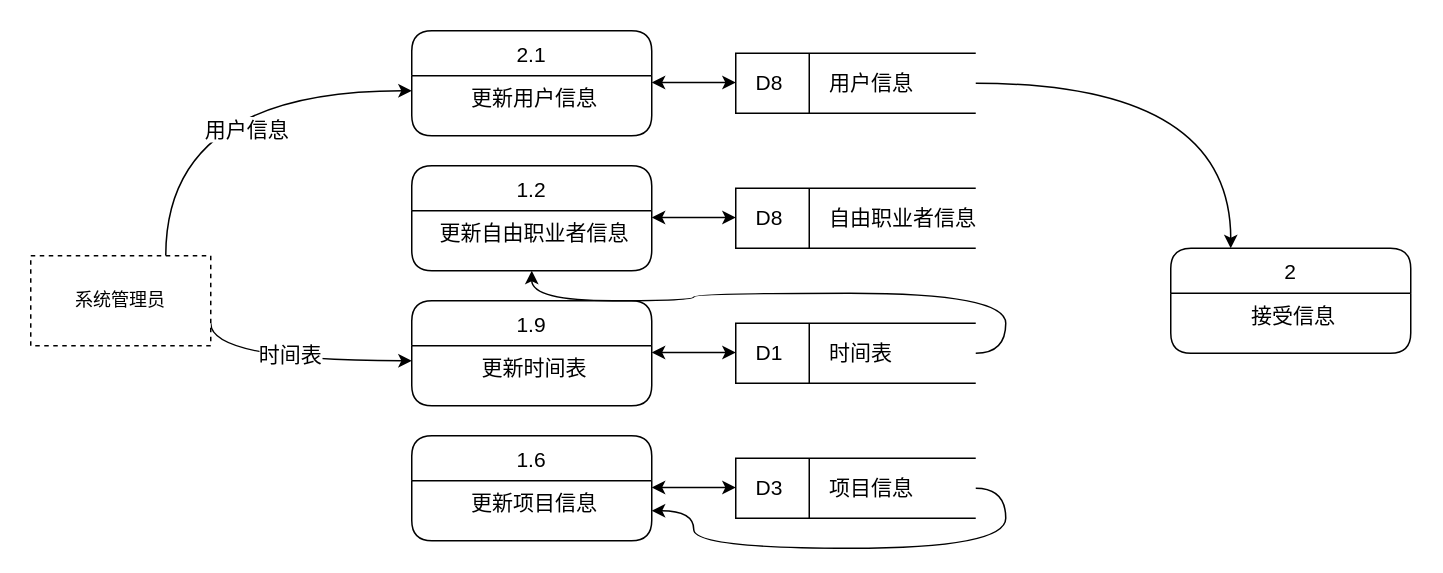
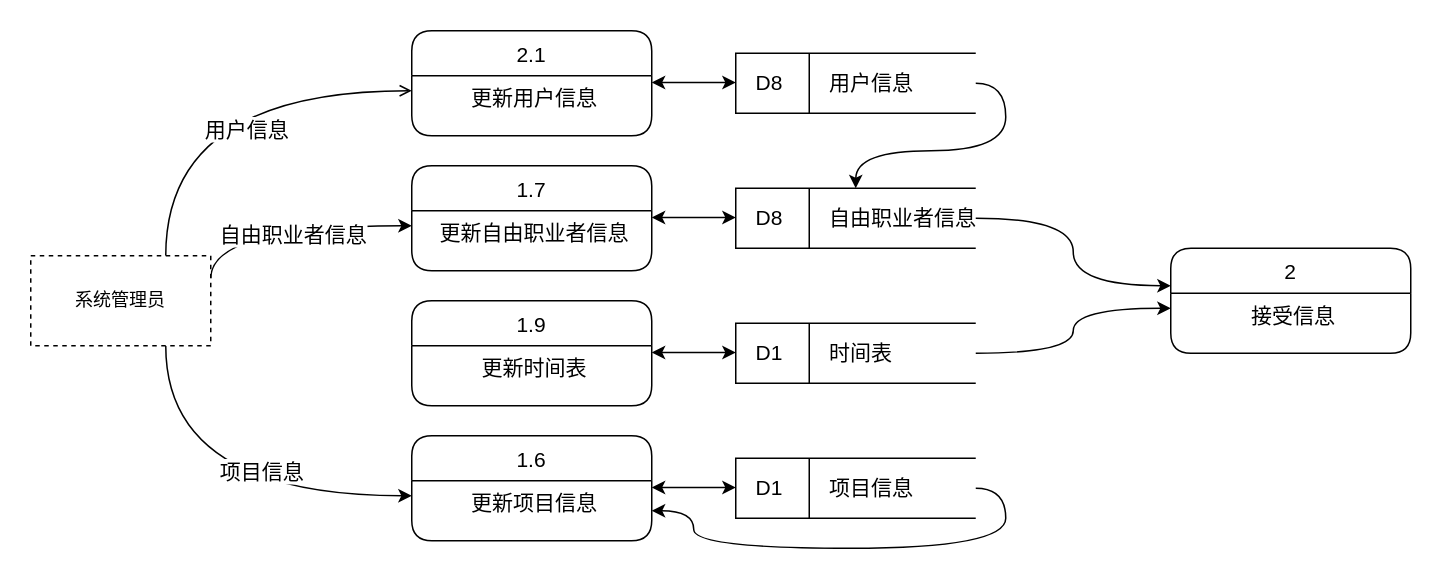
(400, 91) -> (402, 91)
(1143, 110) -> (955, 150)
(531, 190) -> (531, 190)
none -> (299, 231)
none -> (1072, 247)
(846, 293) -> (1073, 333)
(301, 357) -> none
none -> (198, 436)
(829, 488) -> (829, 488)
